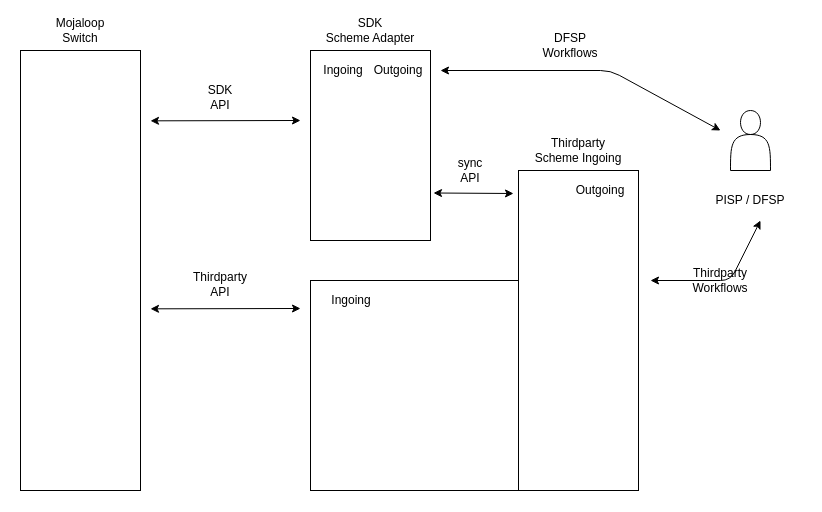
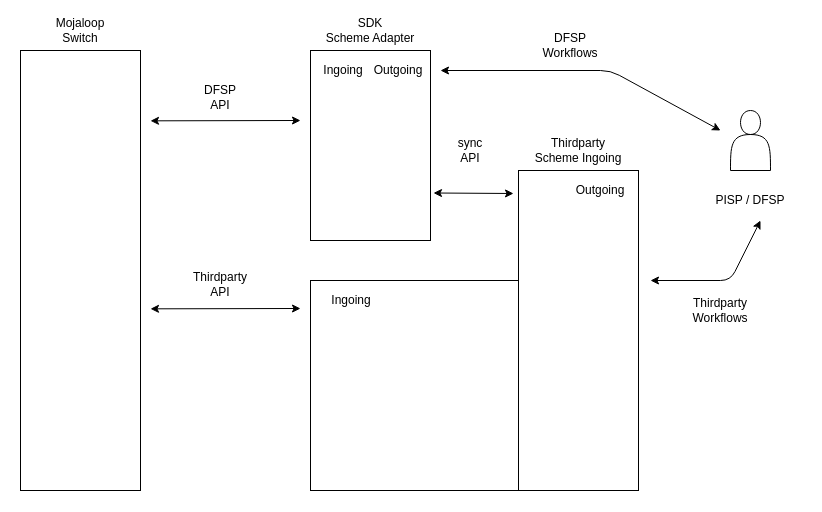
(221, 98) -> (221, 98)
(471, 171) -> (471, 151)
(721, 281) -> (721, 311)
